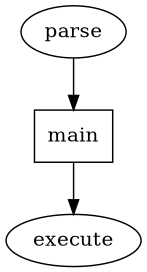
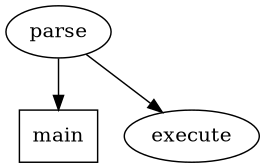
(74, 181) -> (118, 79)
